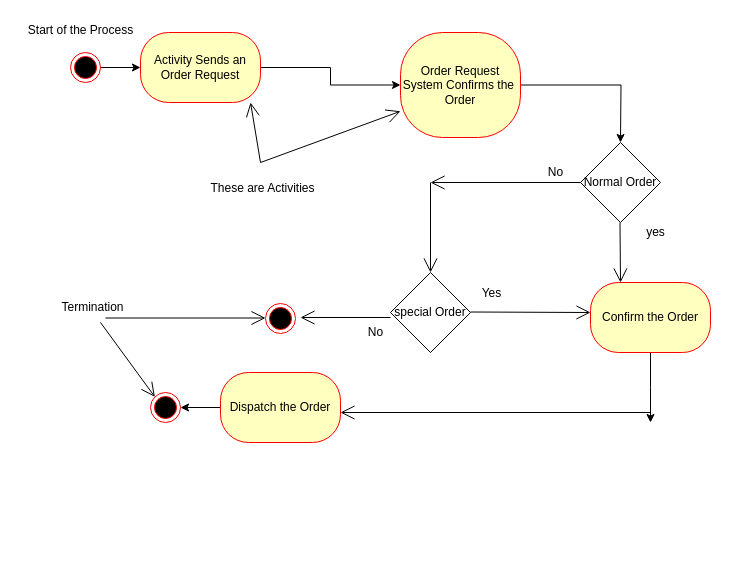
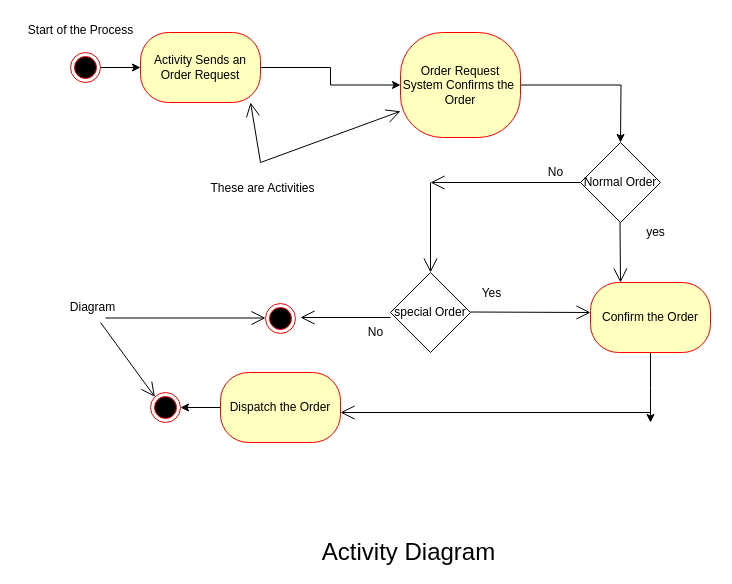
(93, 308) -> (93, 308)
none -> (409, 553)
